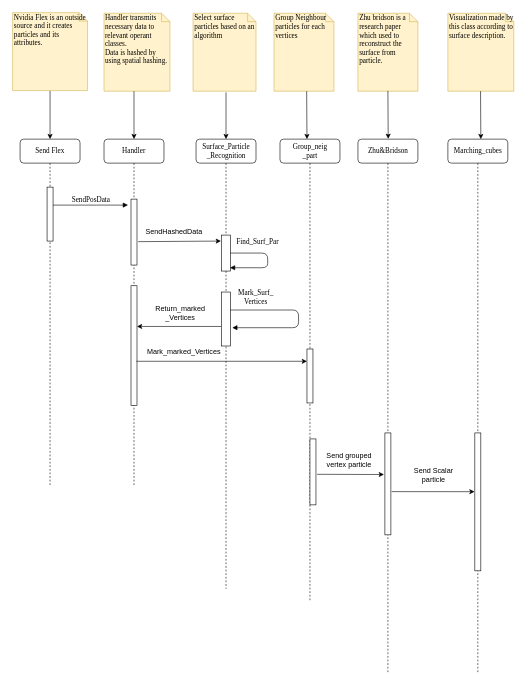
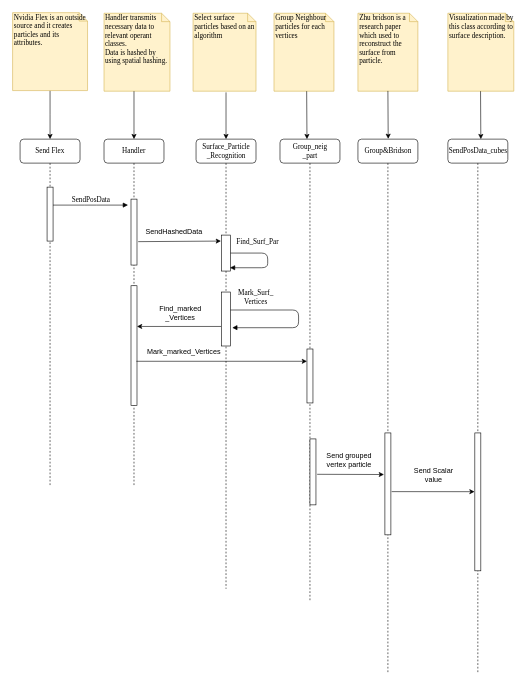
(389, 151) -> (389, 151)
(479, 151) -> (479, 151)
(181, 313) -> (181, 313)
(434, 475) -> (434, 475)
